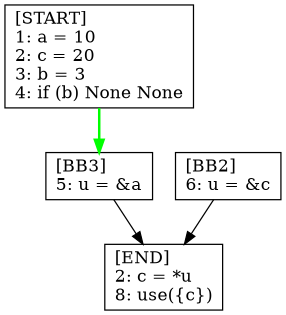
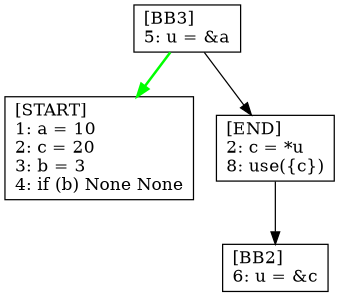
(99, 124) -> (158, 69)
(202, 217) -> (275, 207)
